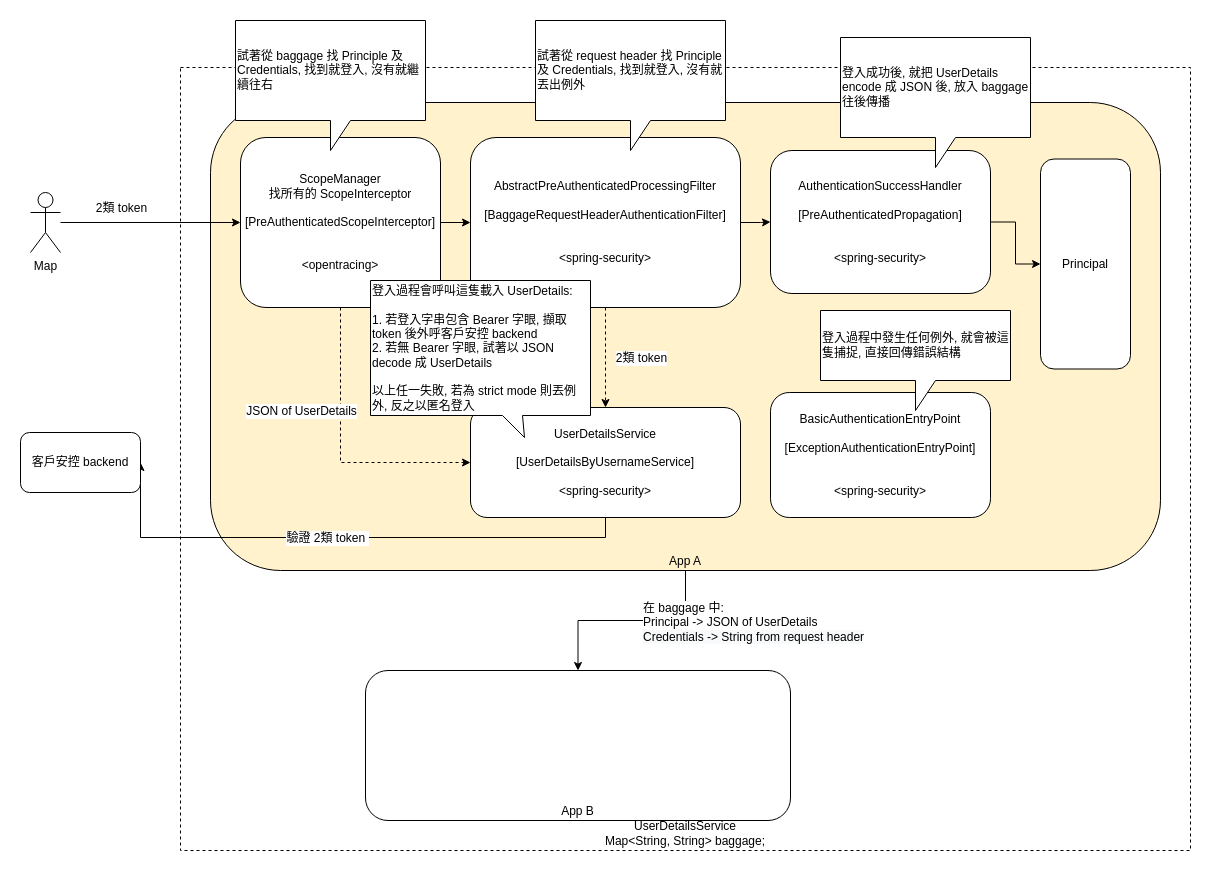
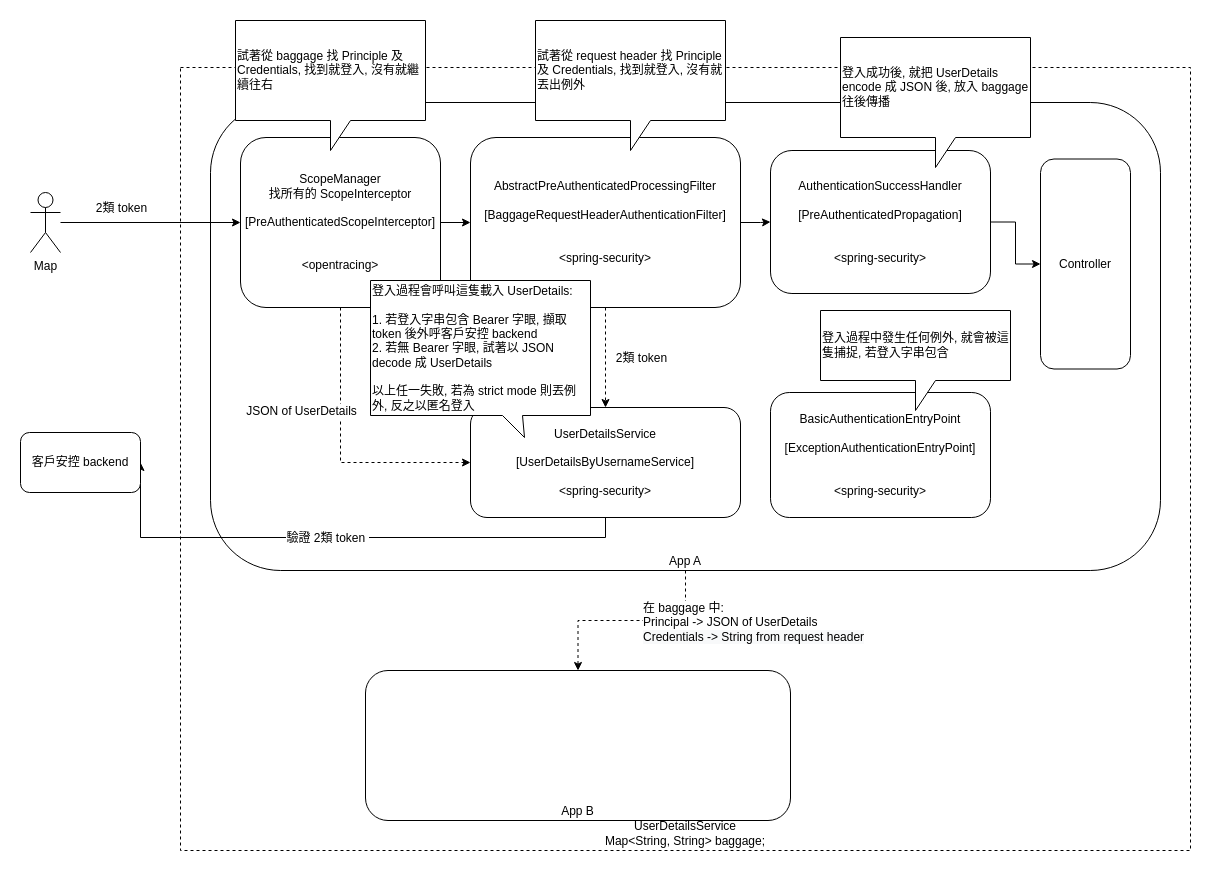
(1086, 265) -> (1086, 265)
(686, 337) -> (686, 337)
(917, 346) -> (917, 346)
(591, 621) -> (591, 621)
